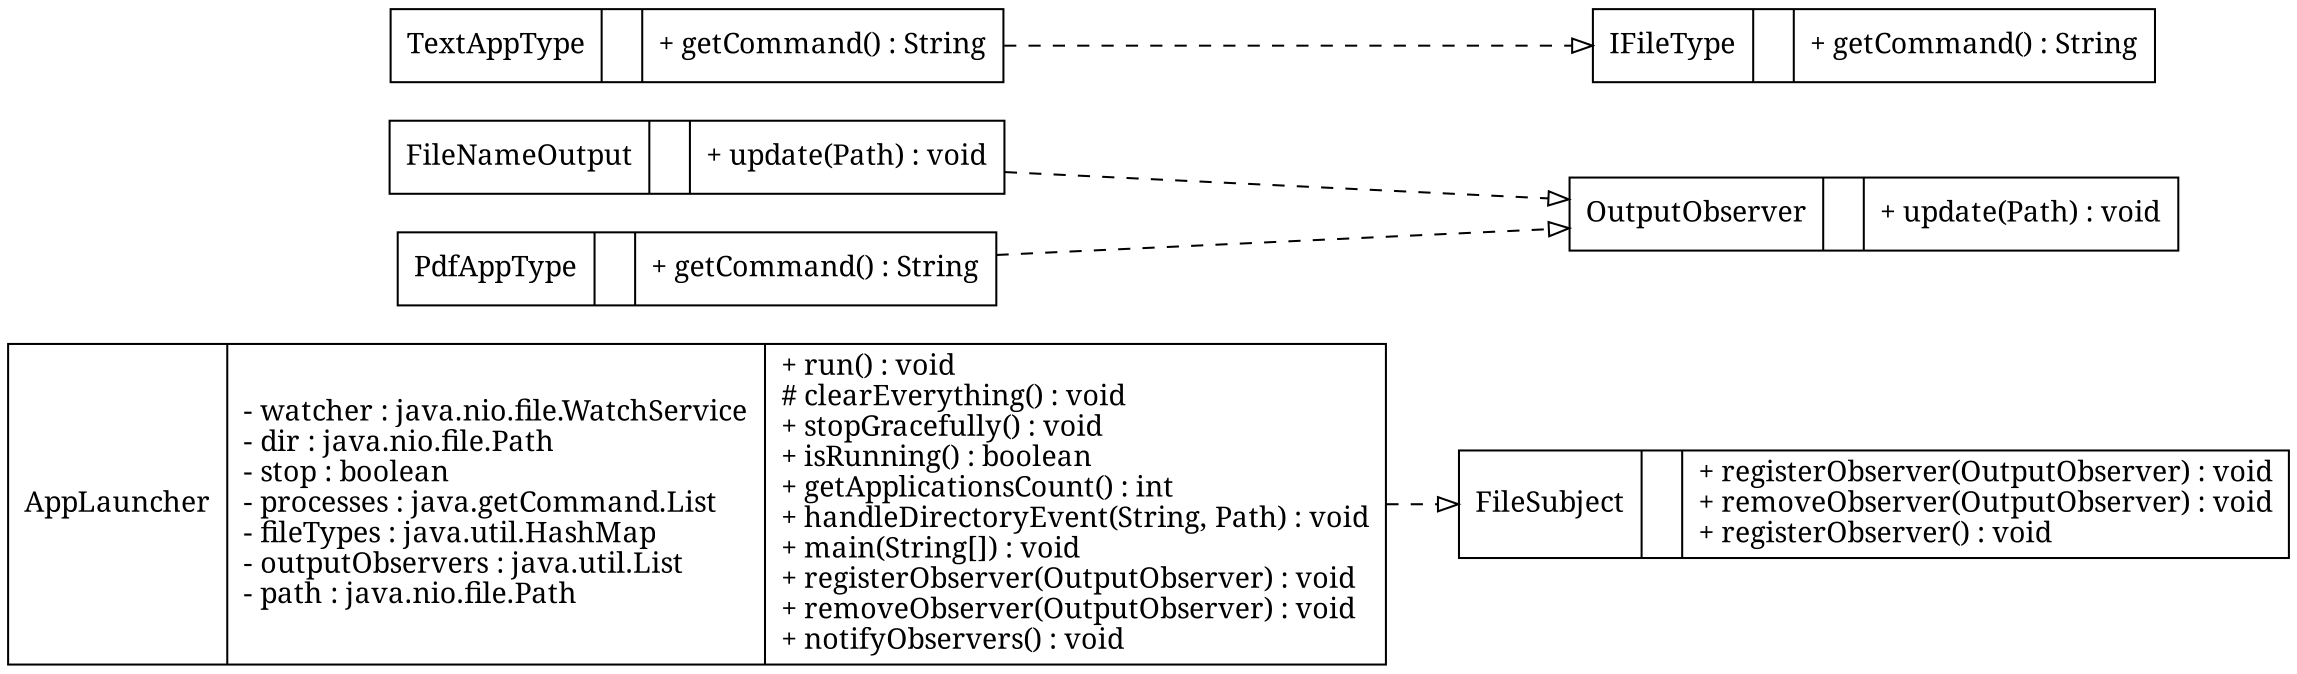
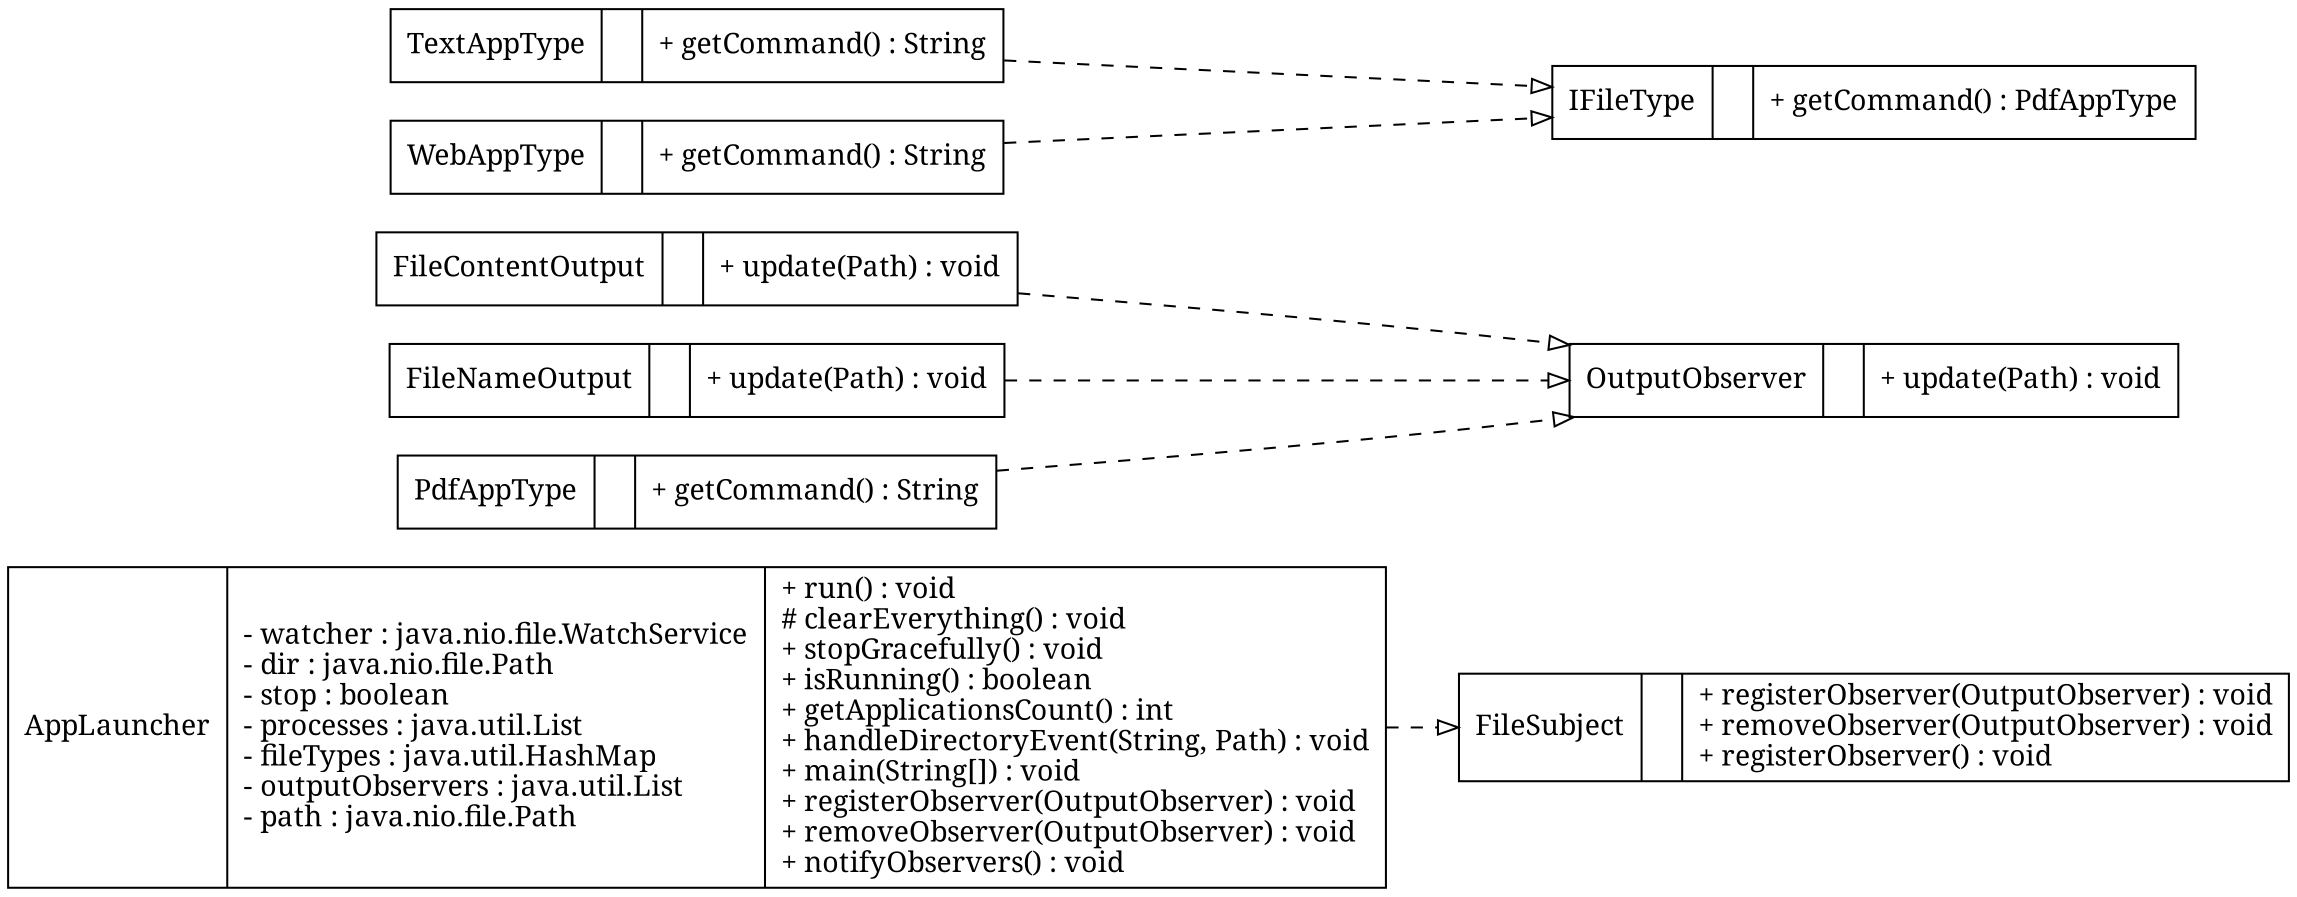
(1974, 45) -> (1974, 101)
none -> (697, 157)
none -> (697, 269)
(481, 503) -> (414, 726)
